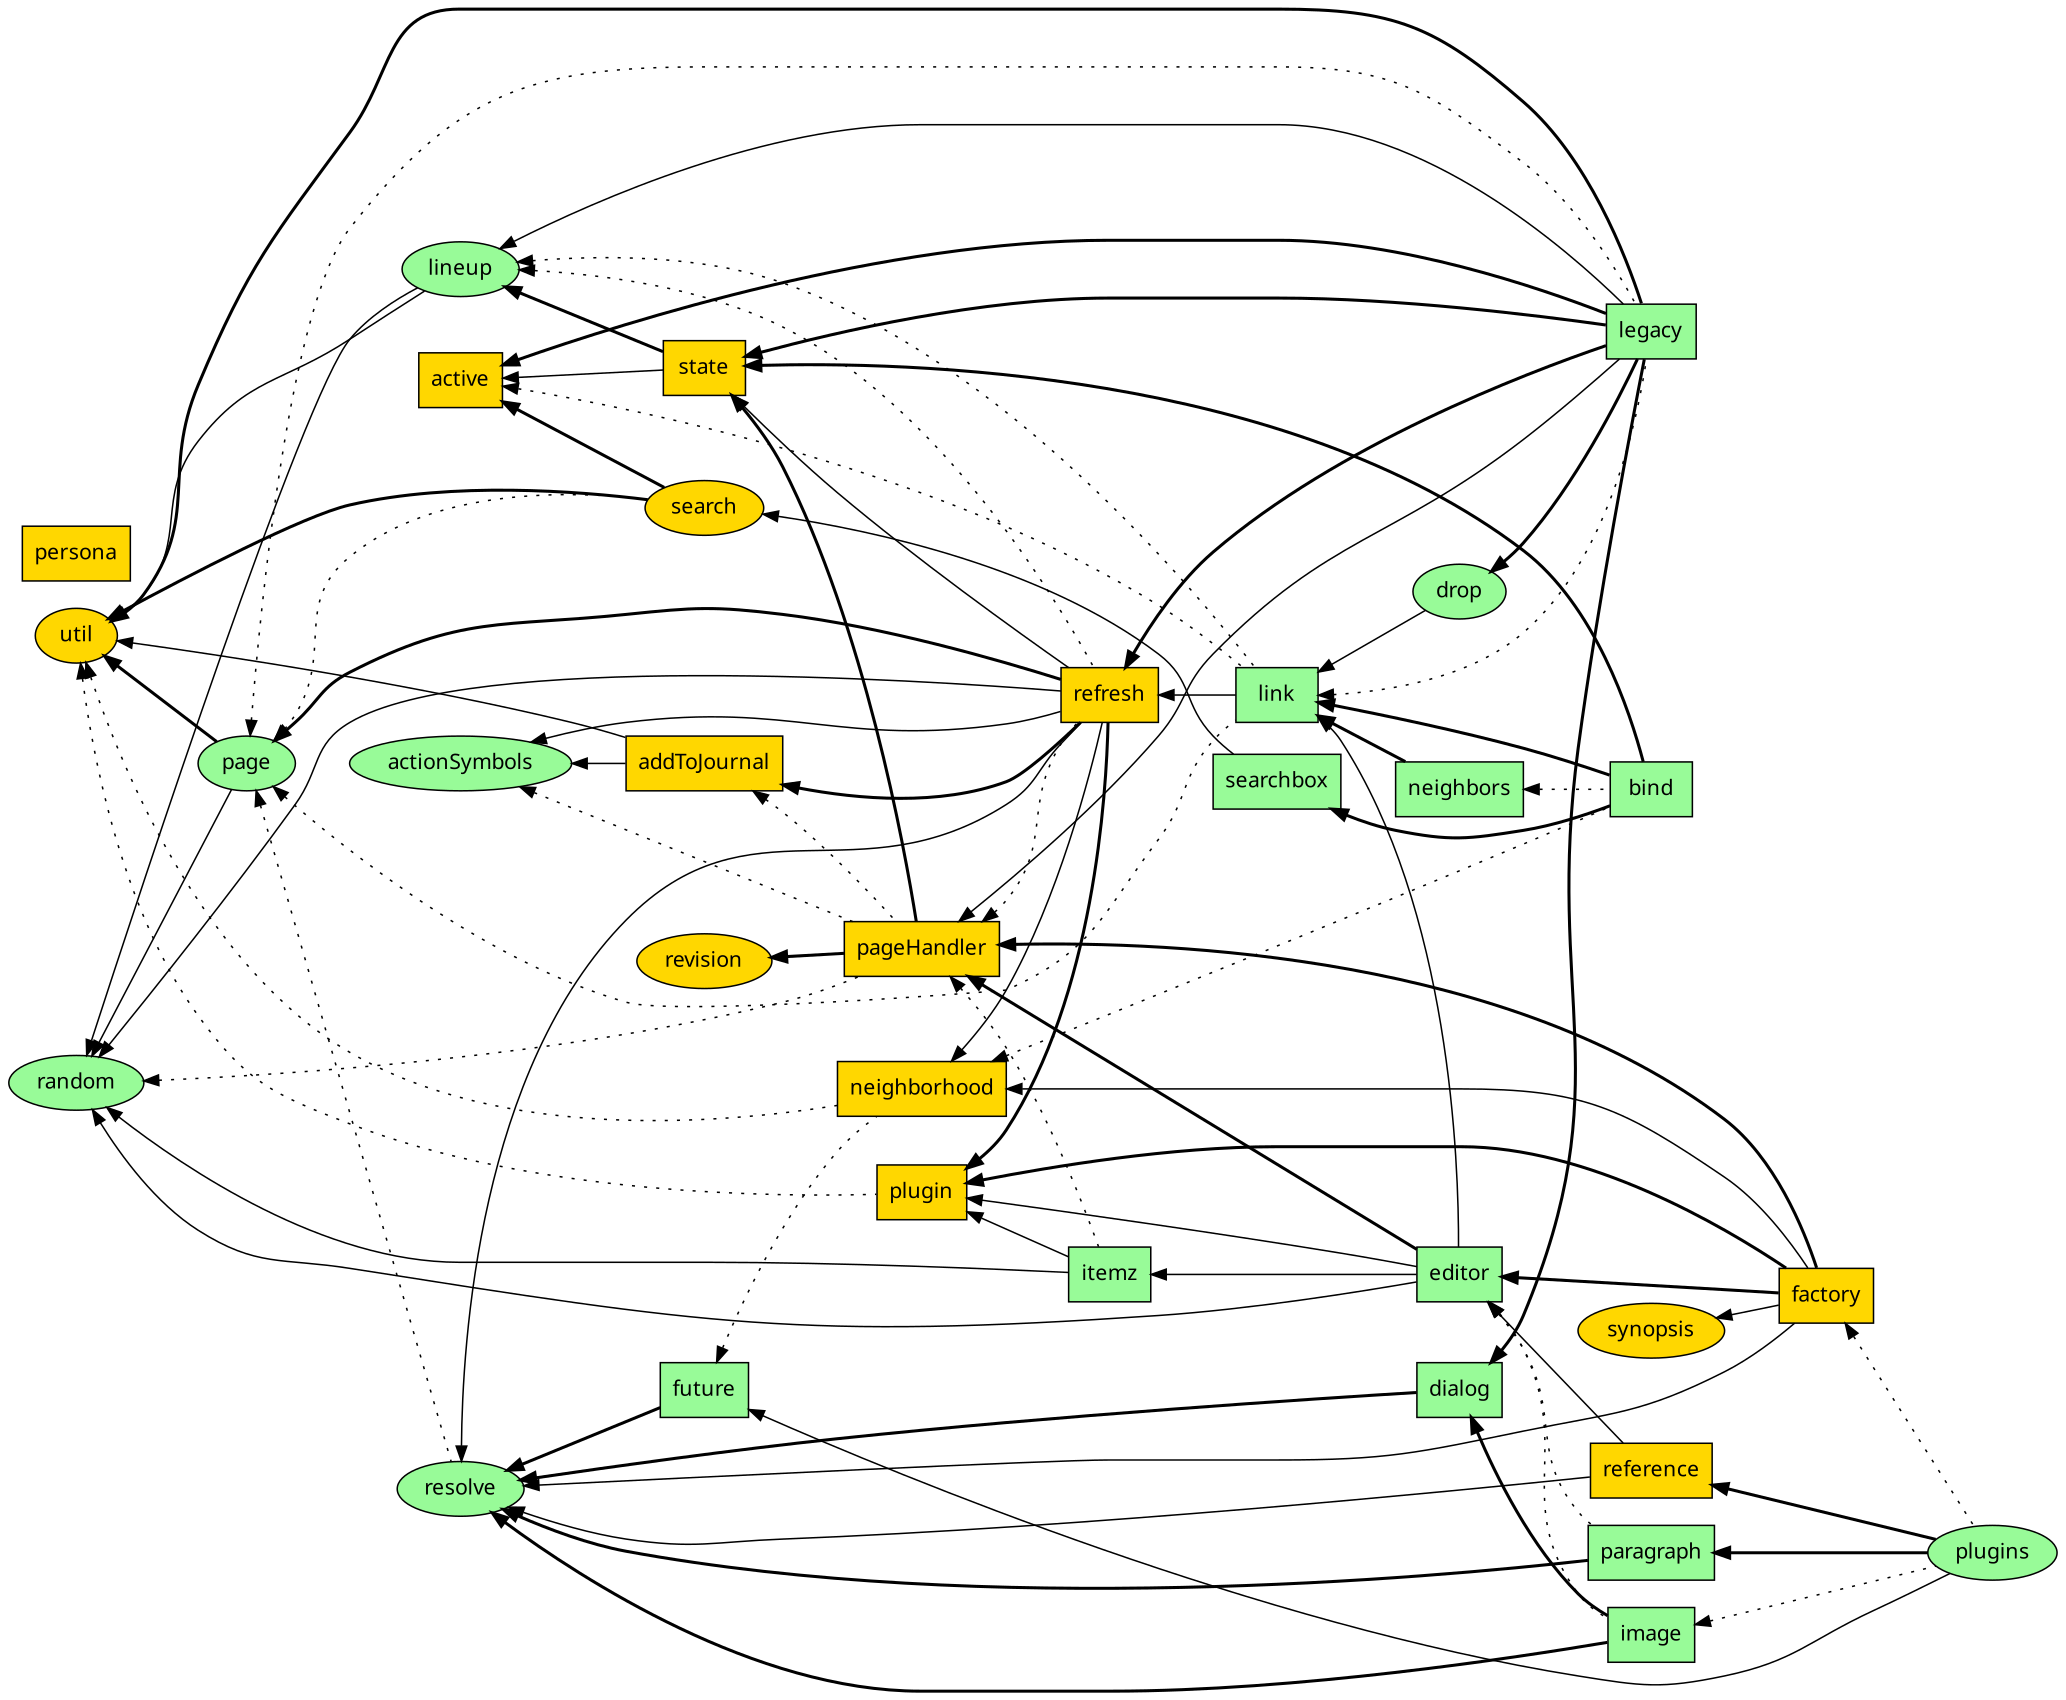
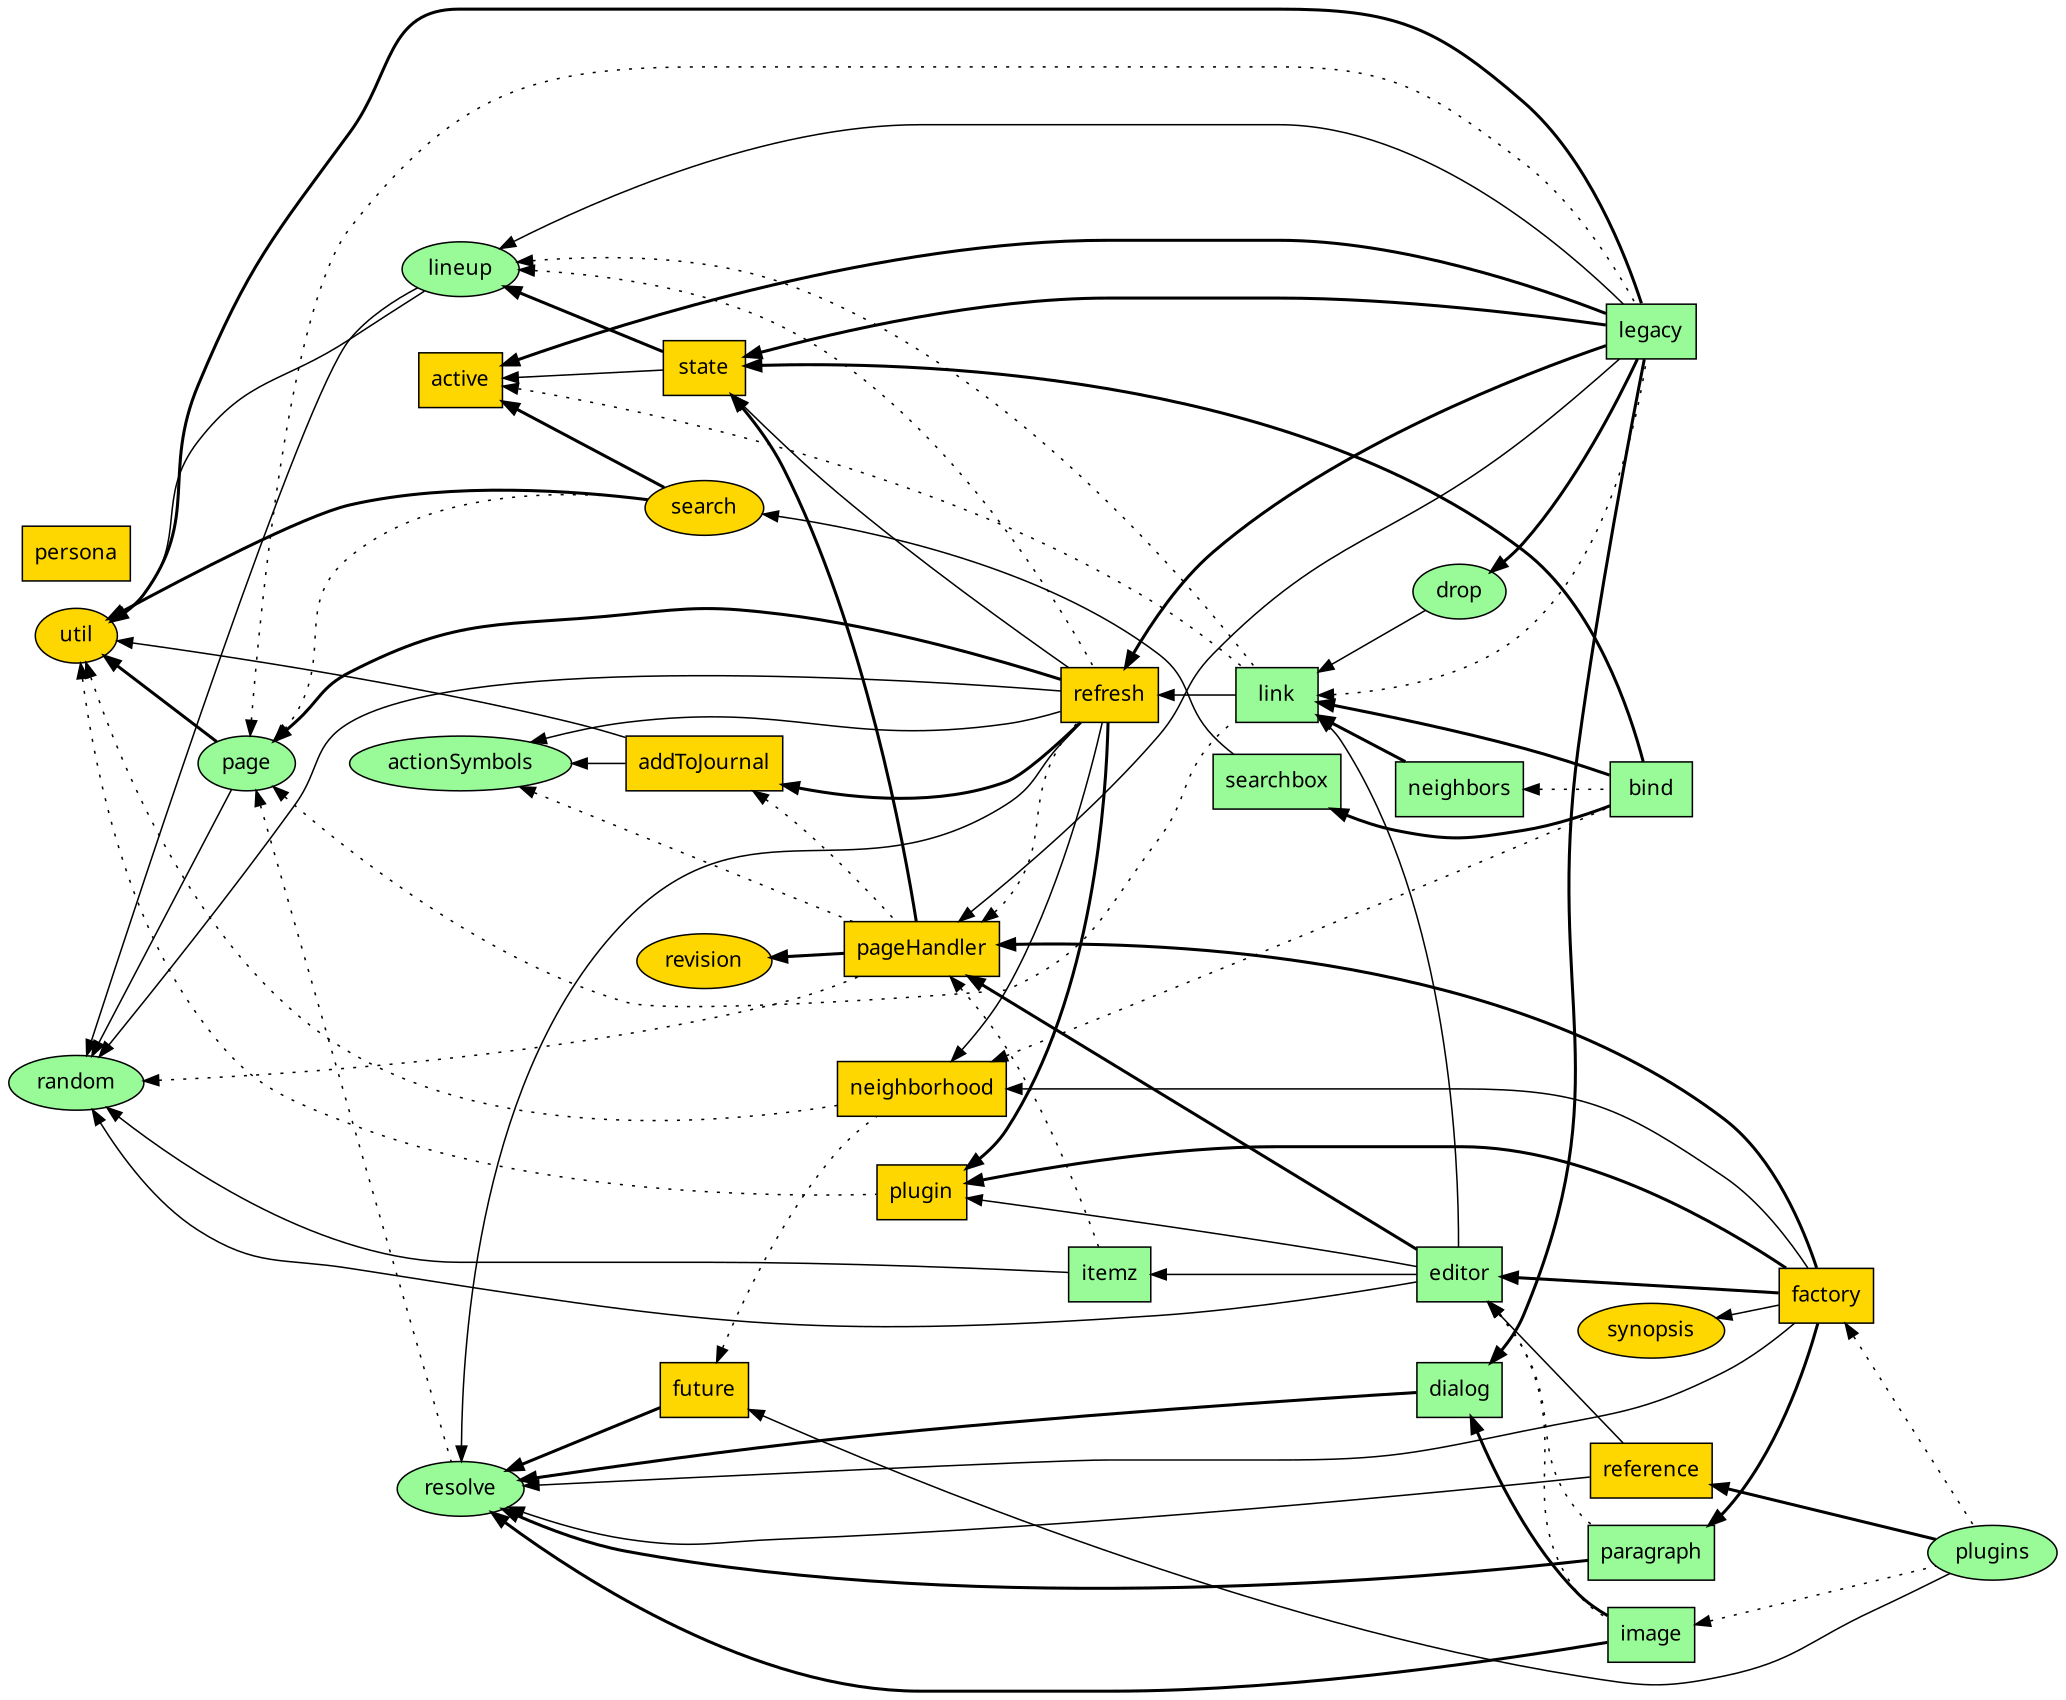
(1025, 1237) -> none
(704, 1390) -> (704, 1390)
(1829, 1553) -> (1780, 1425)
